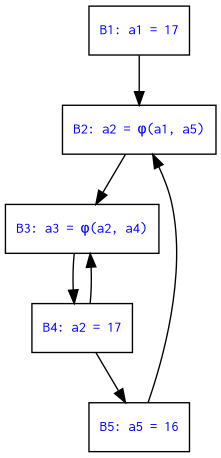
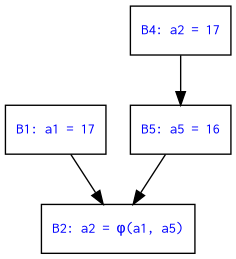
(82, 229) -> none
